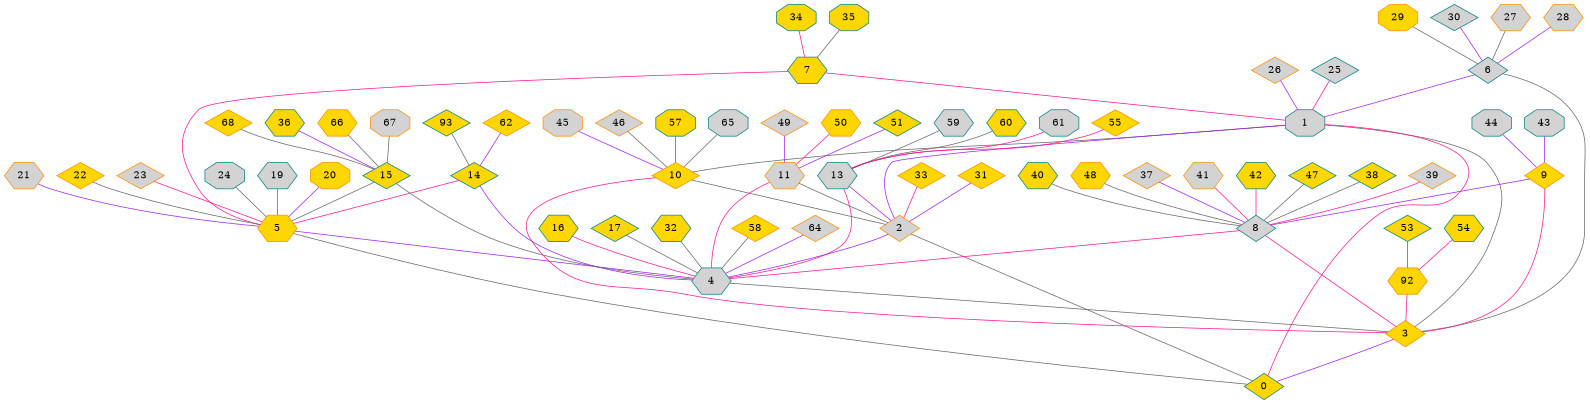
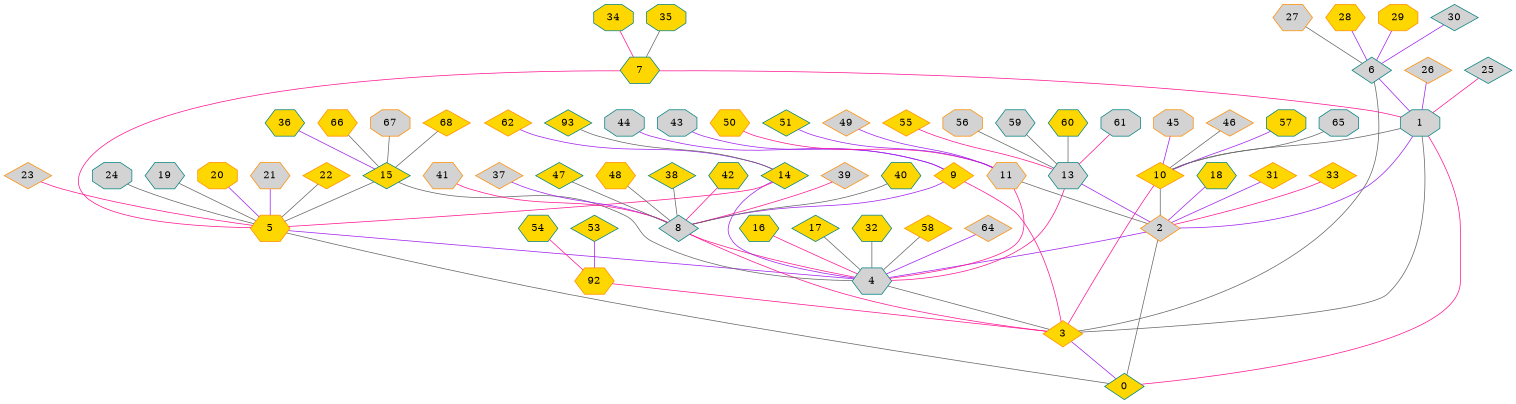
(1563, 18) -> (1345, 18)
(1445, 45) -> (1384, 46)
none -> (963, 123)
none -> (1217, 176)
